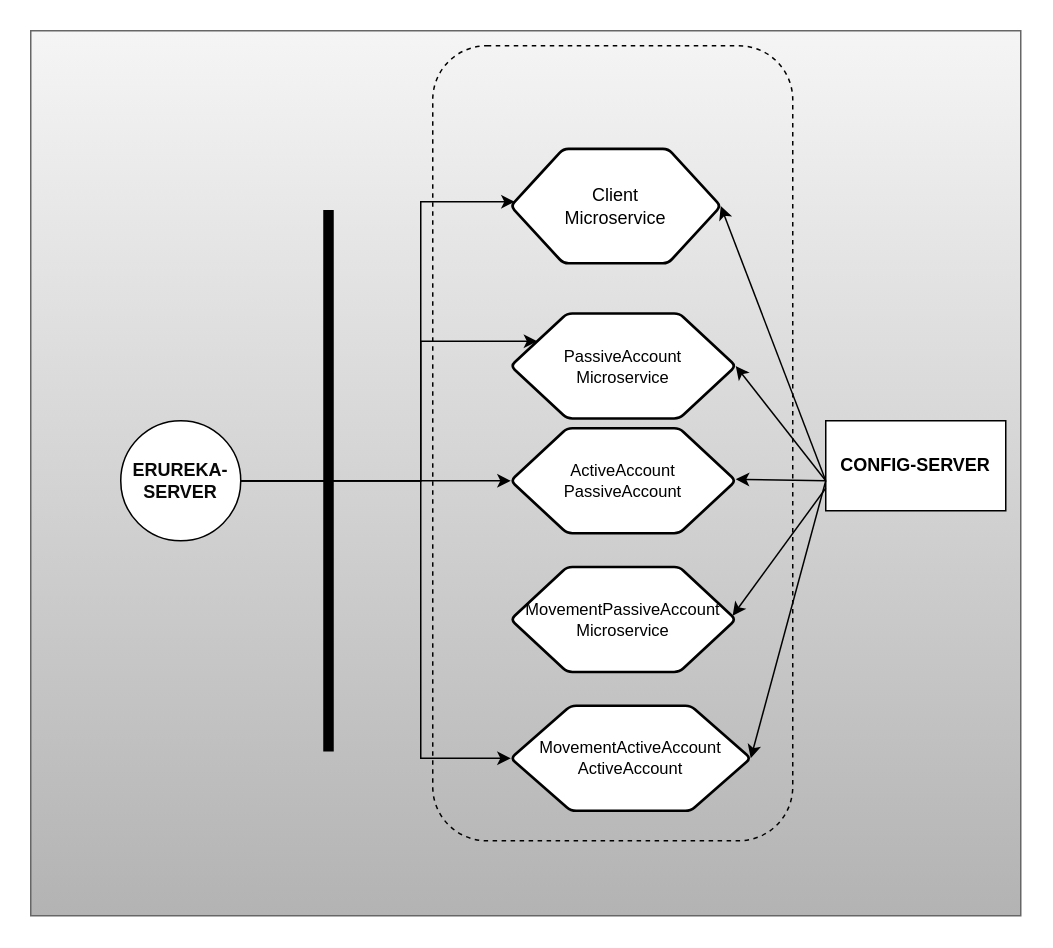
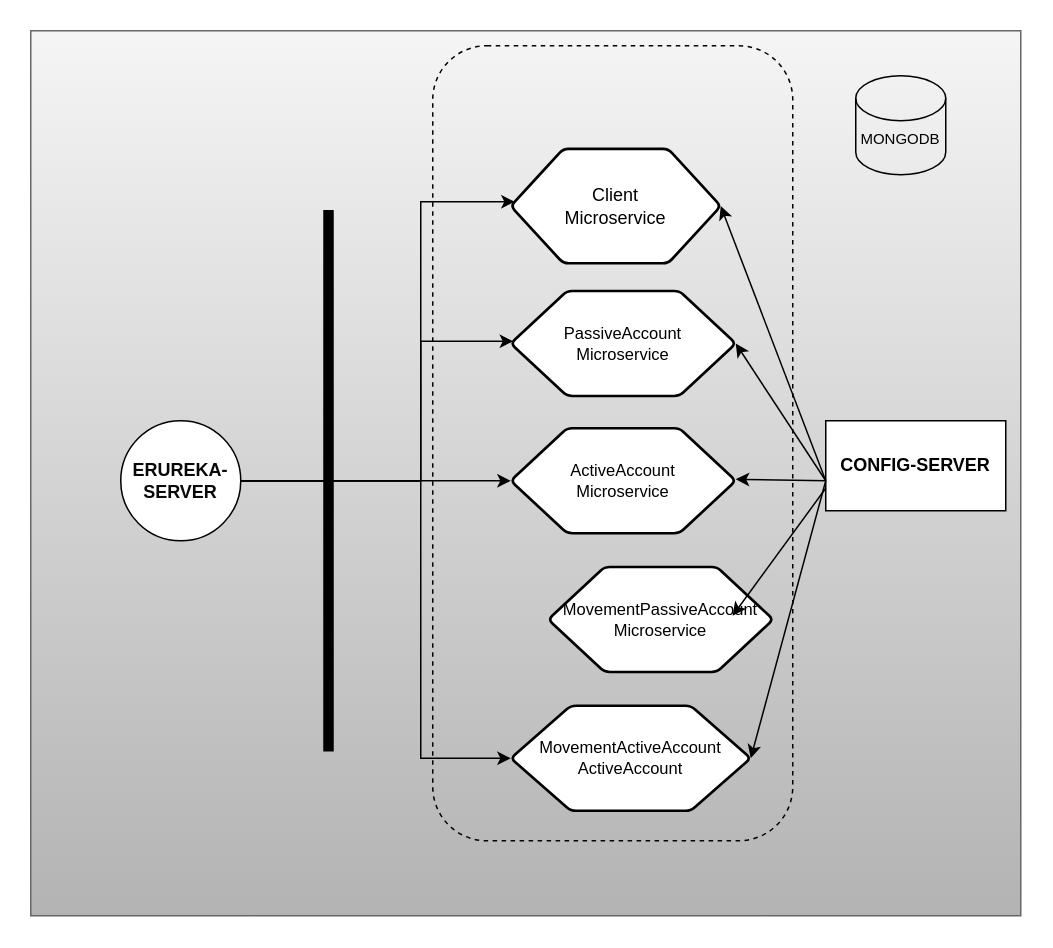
none -> (901, 125)
(623, 366) -> (623, 344)
(623, 481) -> (623, 481)
(623, 620) -> (661, 620)
